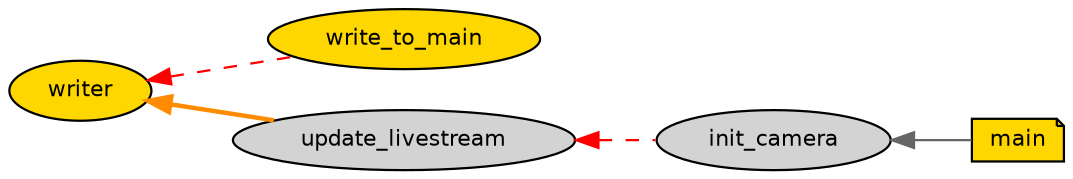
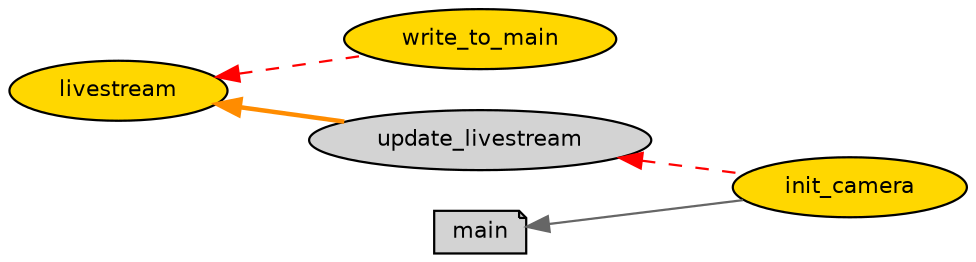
(80, 91) -> (118, 91)
(774, 140) -> (850, 187)
(943, 140) -> (646, 212)
(1018, 140) -> (480, 232)
